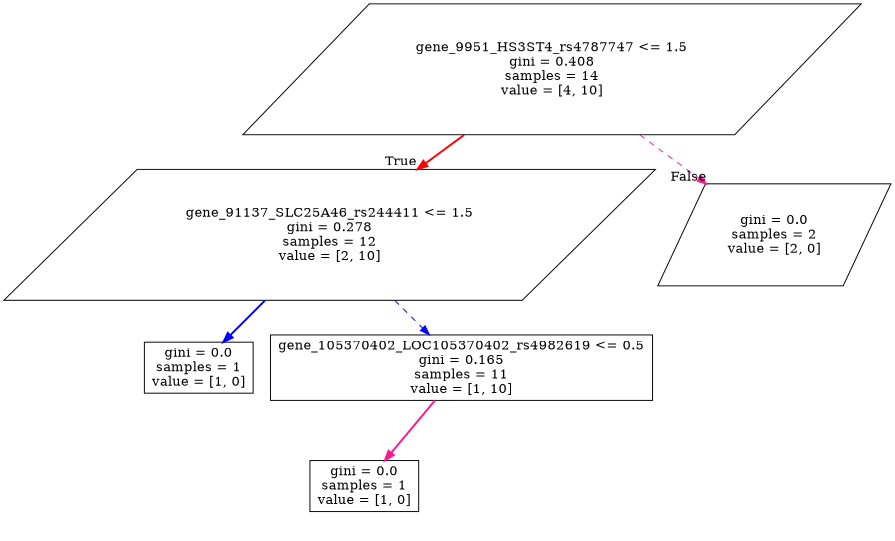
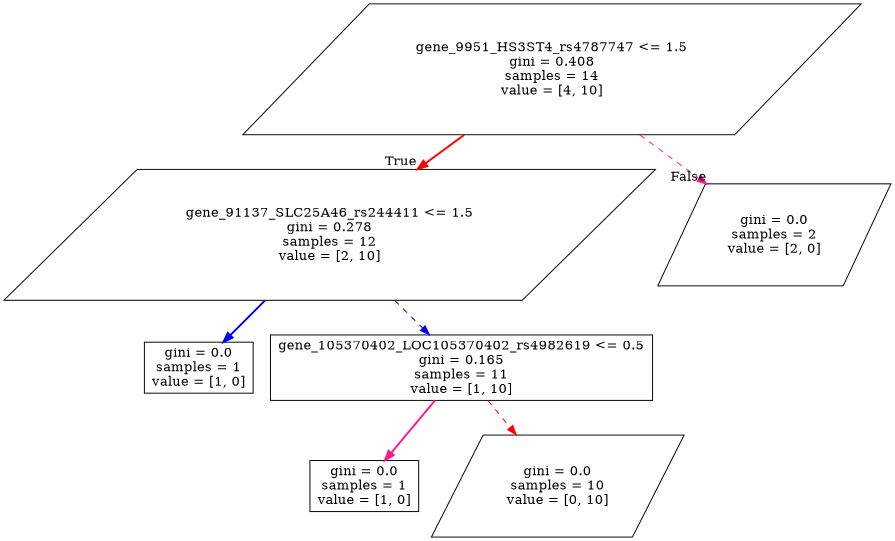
none -> (558, 486)
